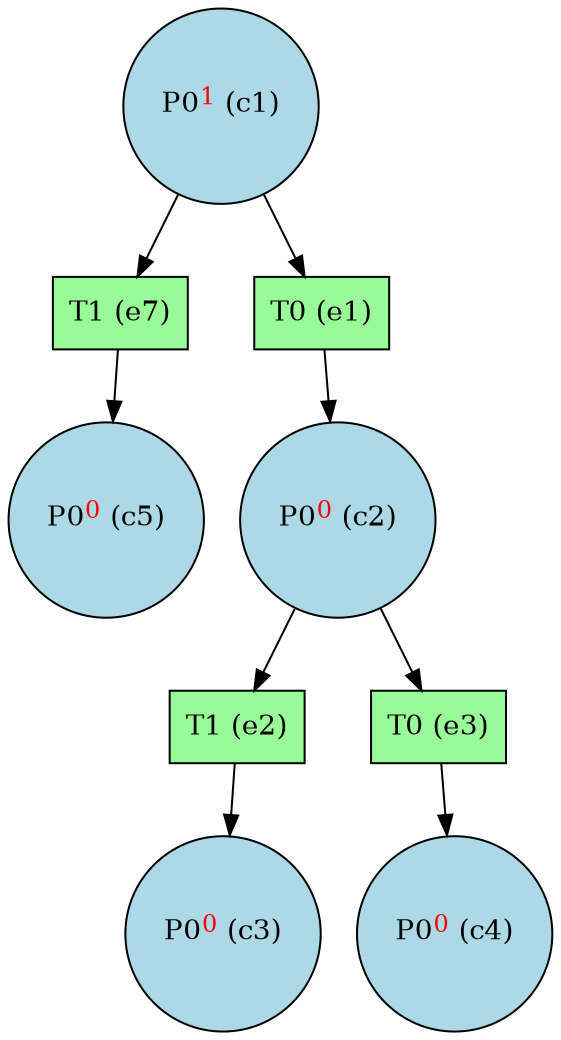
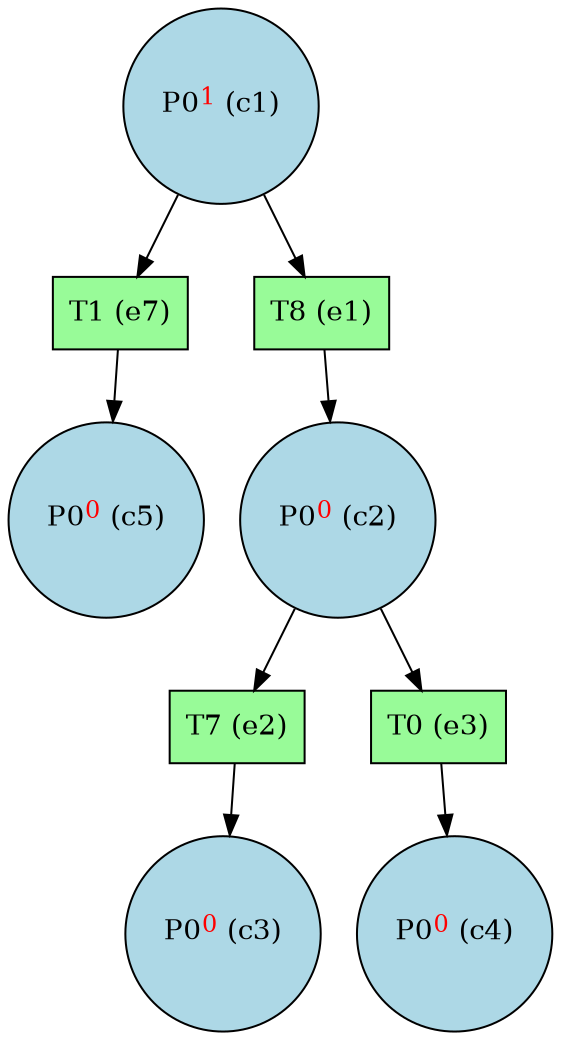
(322, 313) -> (322, 313)
(237, 727) -> (237, 727)
